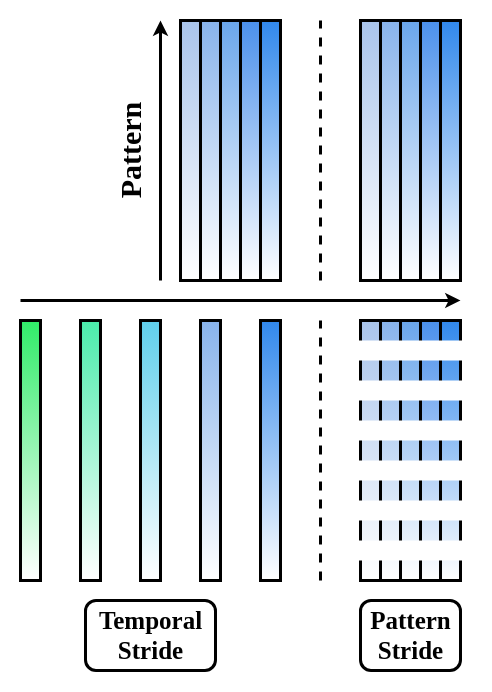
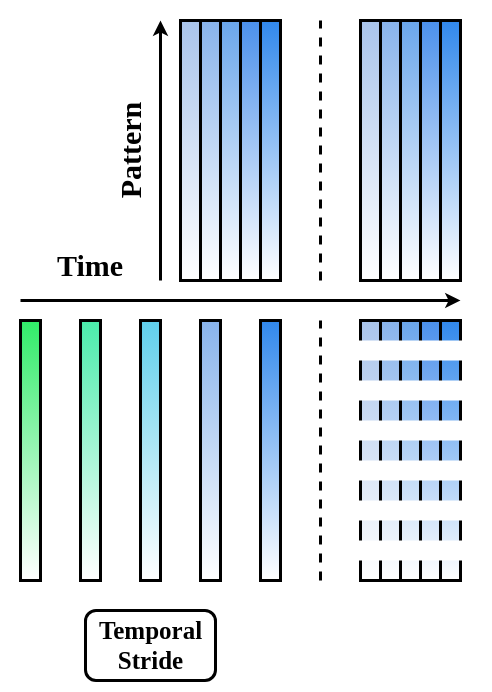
none -> (91, 266)
(151, 636) -> (151, 646)
(411, 636) -> none
